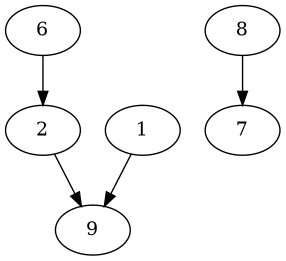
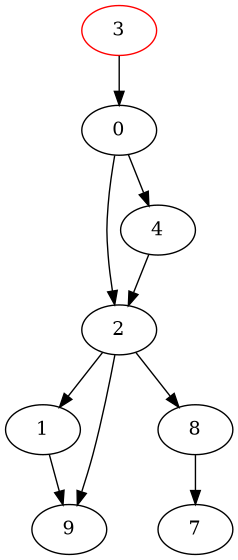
(43, 30) -> (119, 130)
none -> (119, 30)
none -> (158, 230)
none -> (85, 374)
none -> (153, 374)
